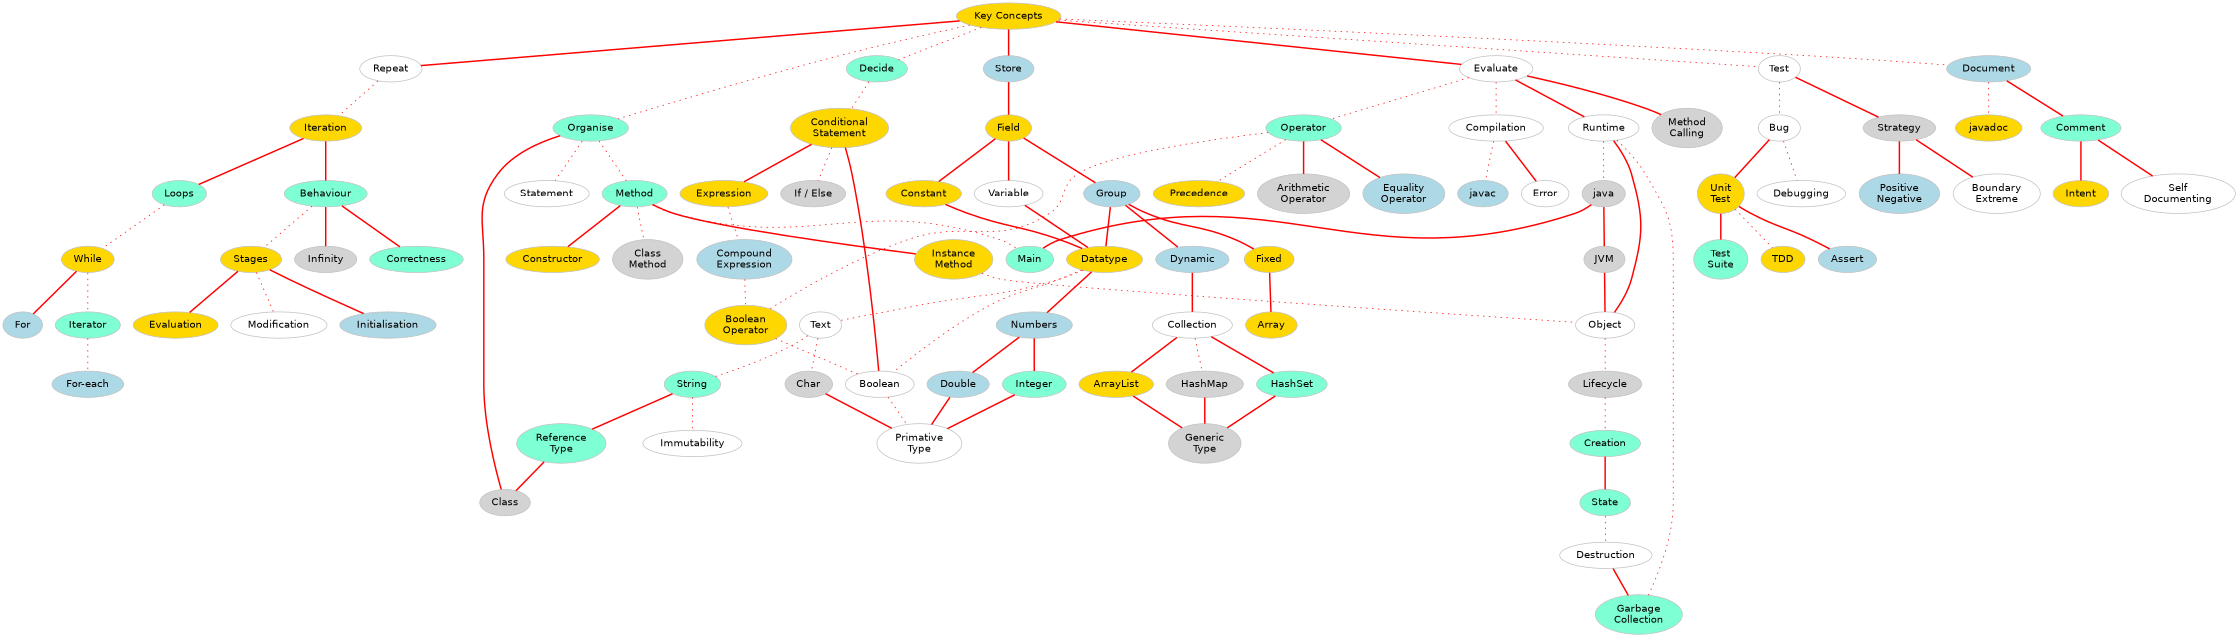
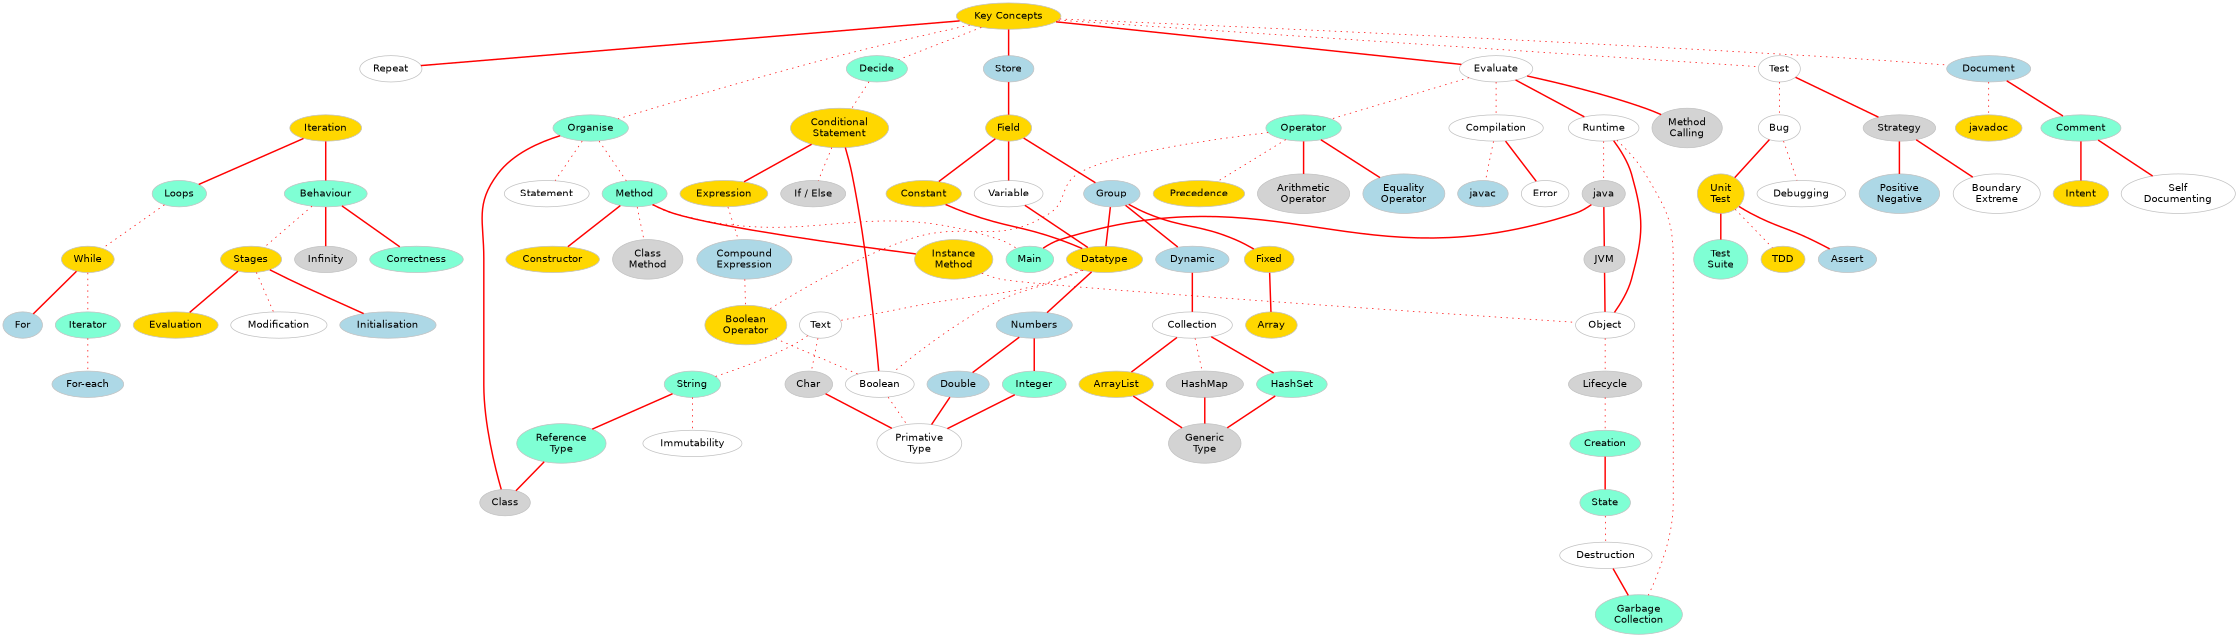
(358, 98) -> none
